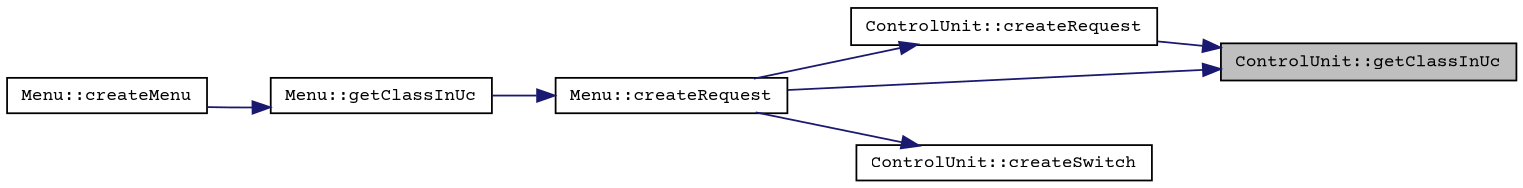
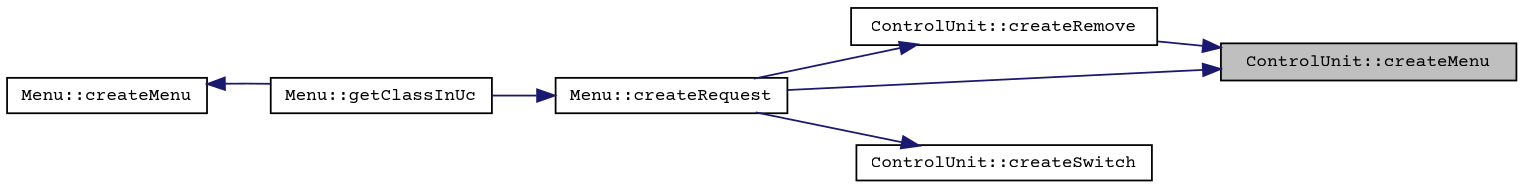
(1004, 27) -> (1004, 27)
(1369, 62) -> (1369, 62)
(230, 107) -> (248, 84)
